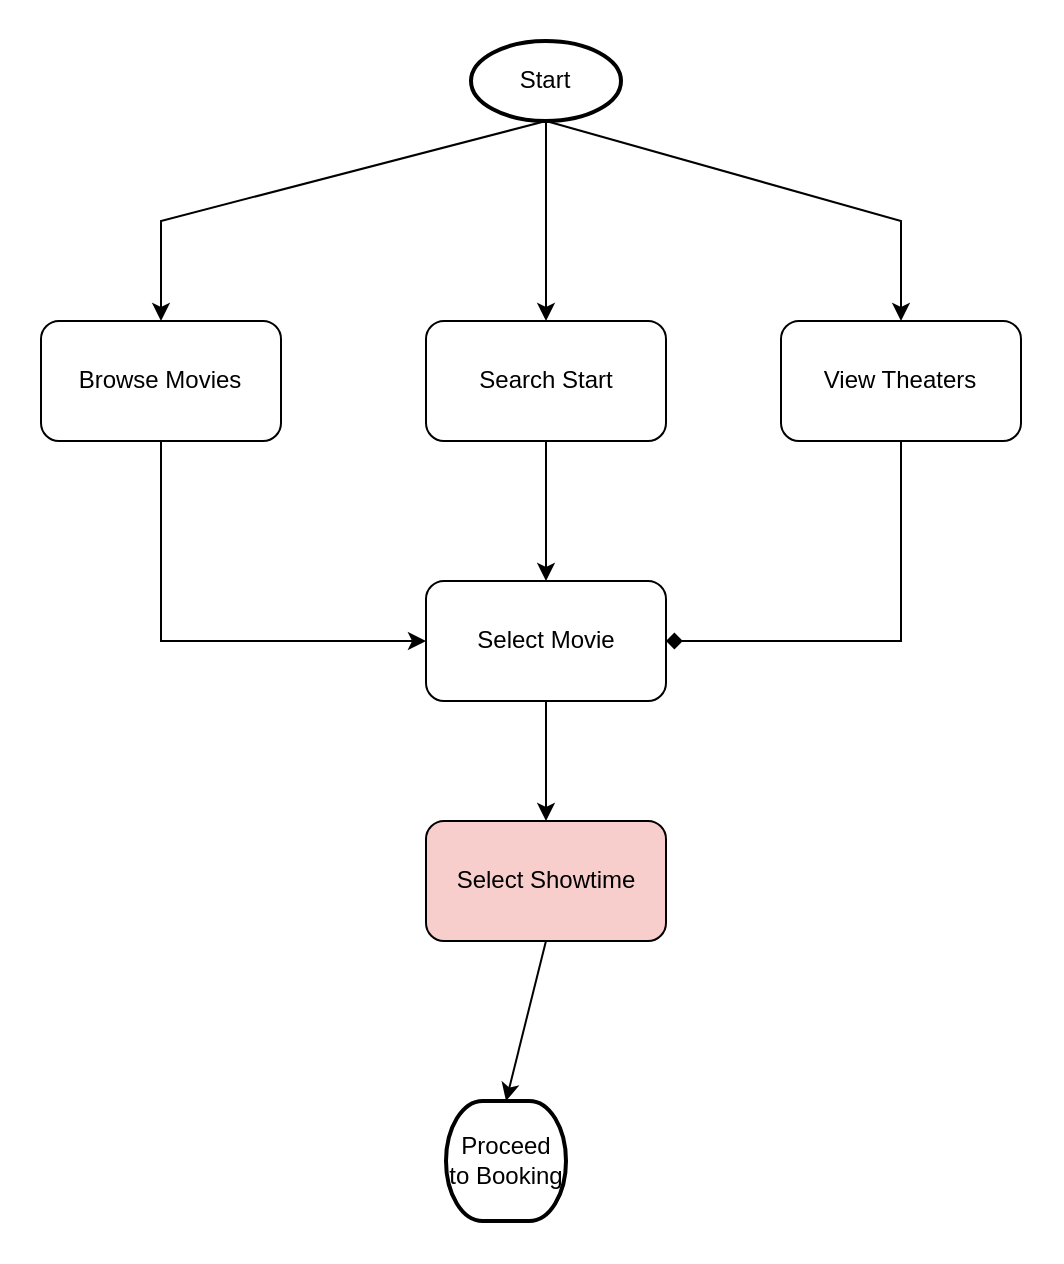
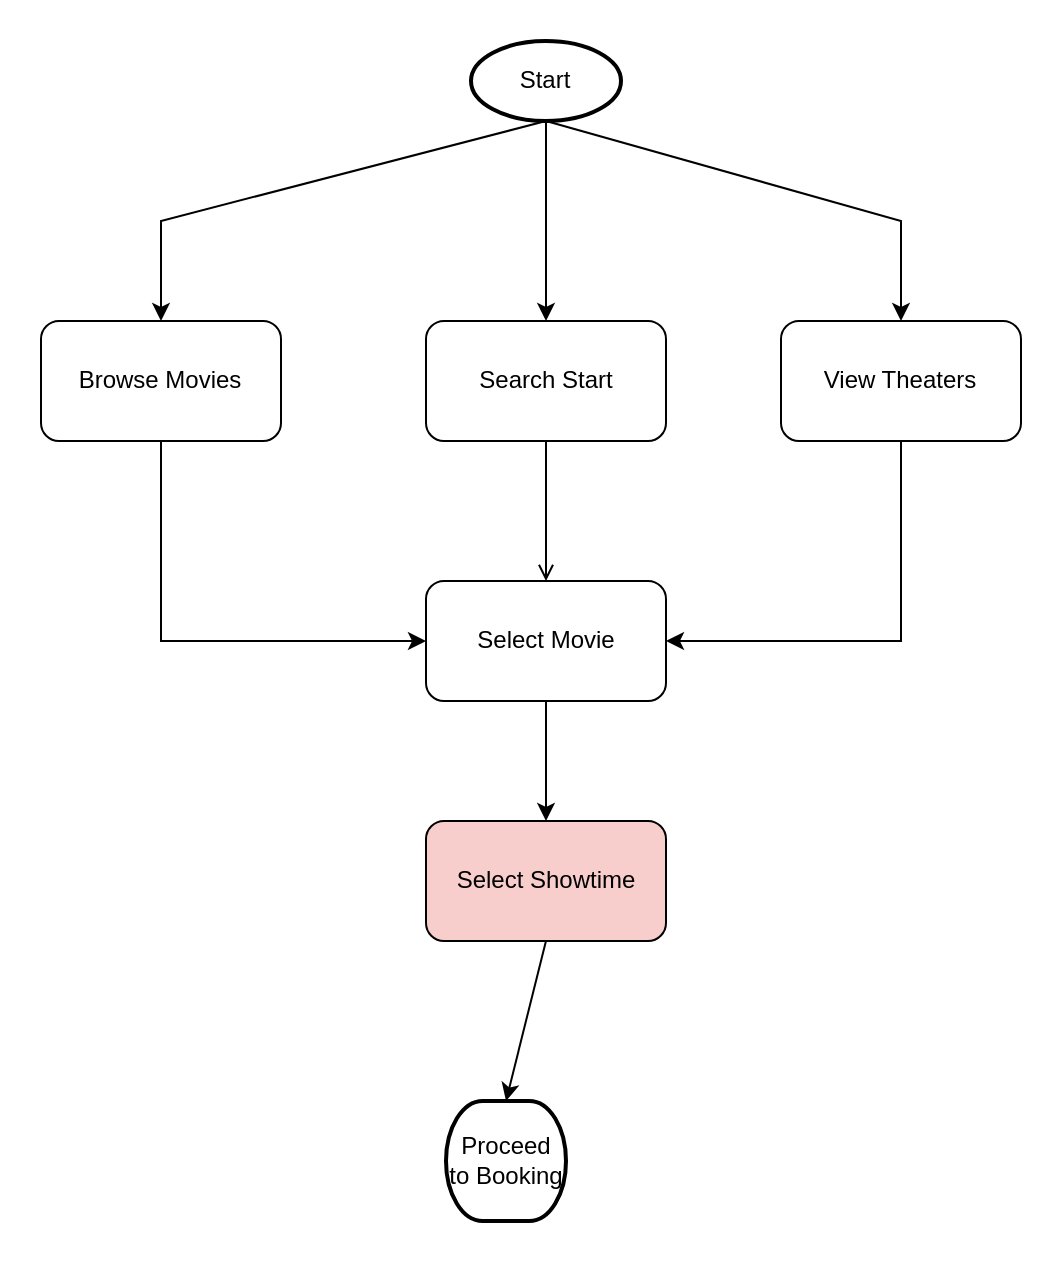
(546, 566) -> (546, 568)
(682, 641) -> (681, 641)
